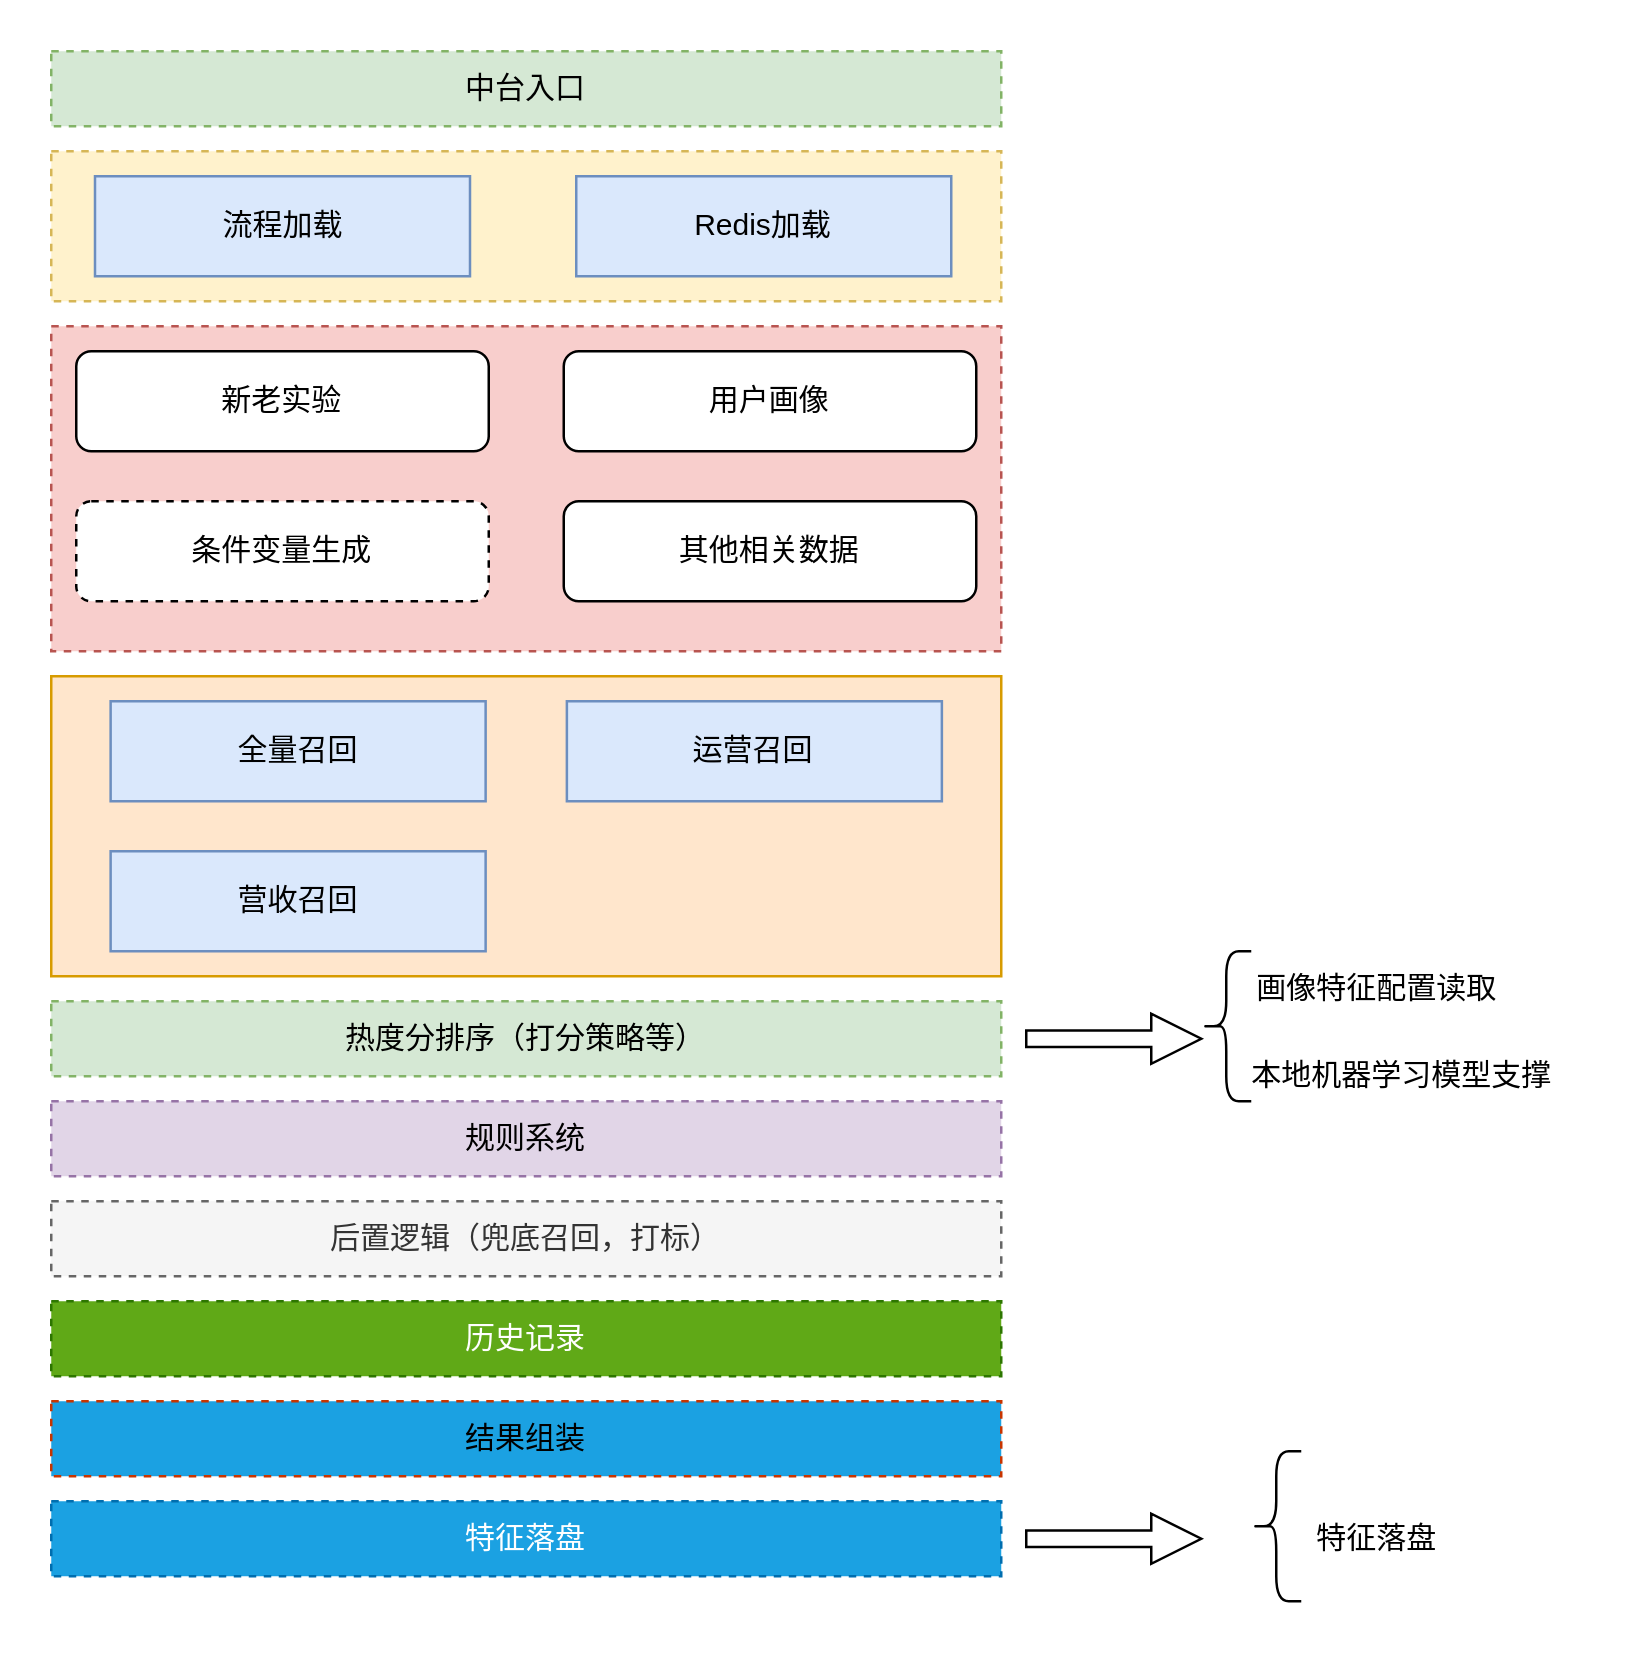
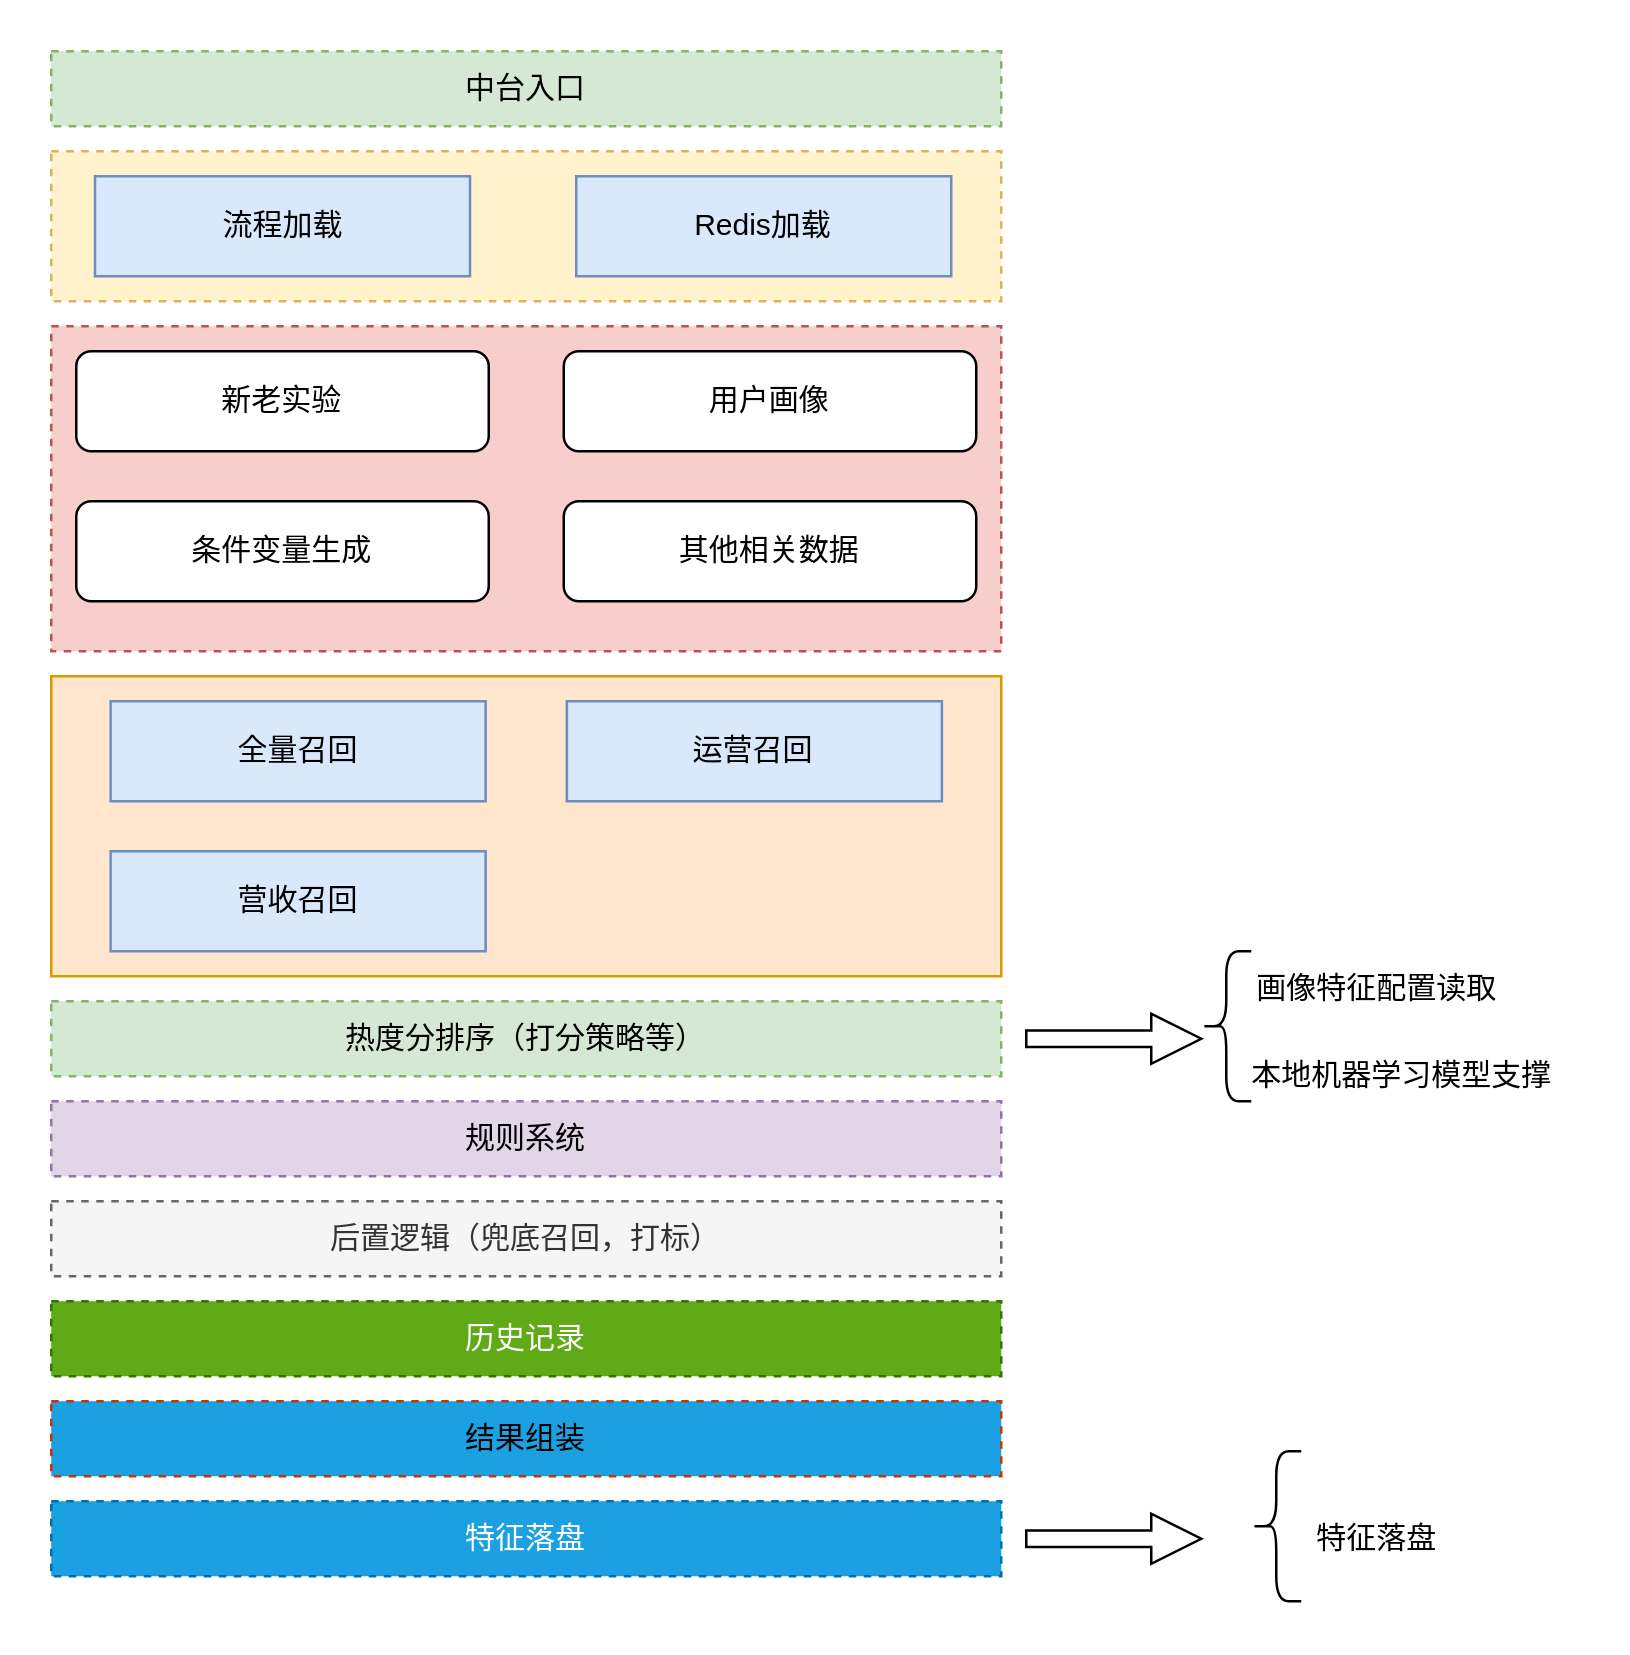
(283, 551) -> (283, 551)
